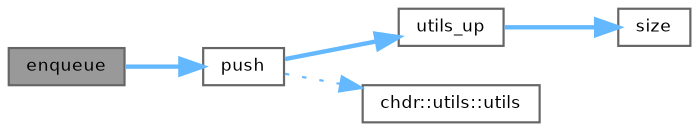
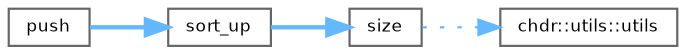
(451, 27) -> (220, 27)
(67, 67) -> none
(313, 79) -> (450, 27)
